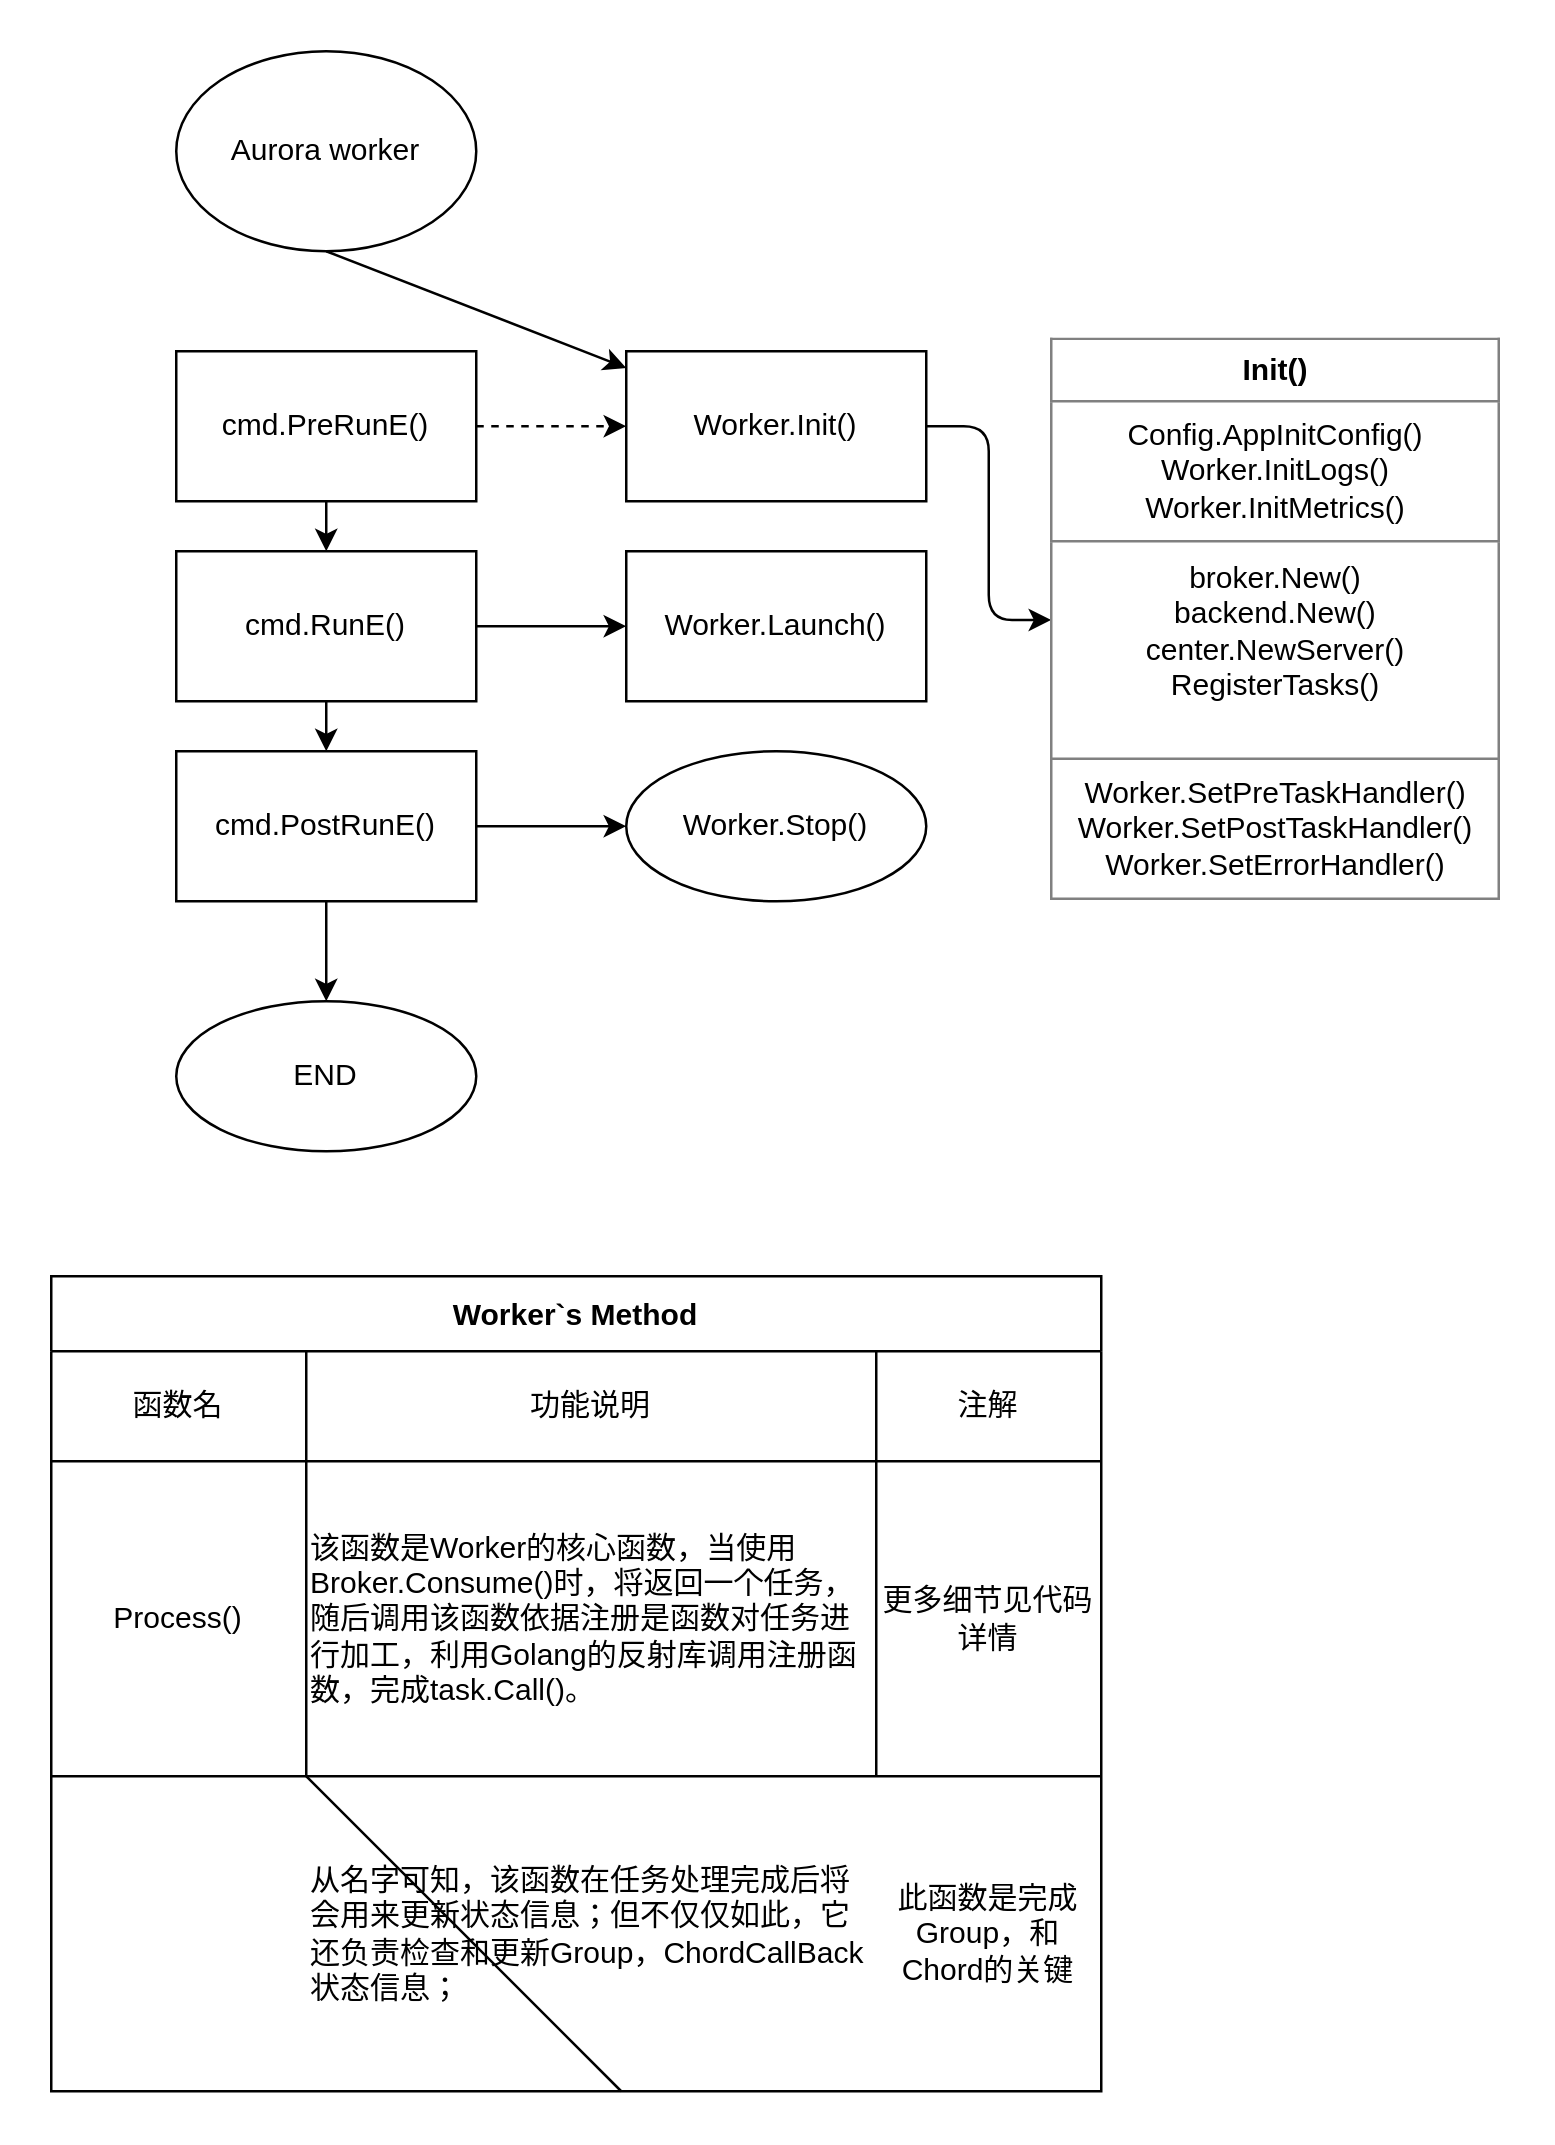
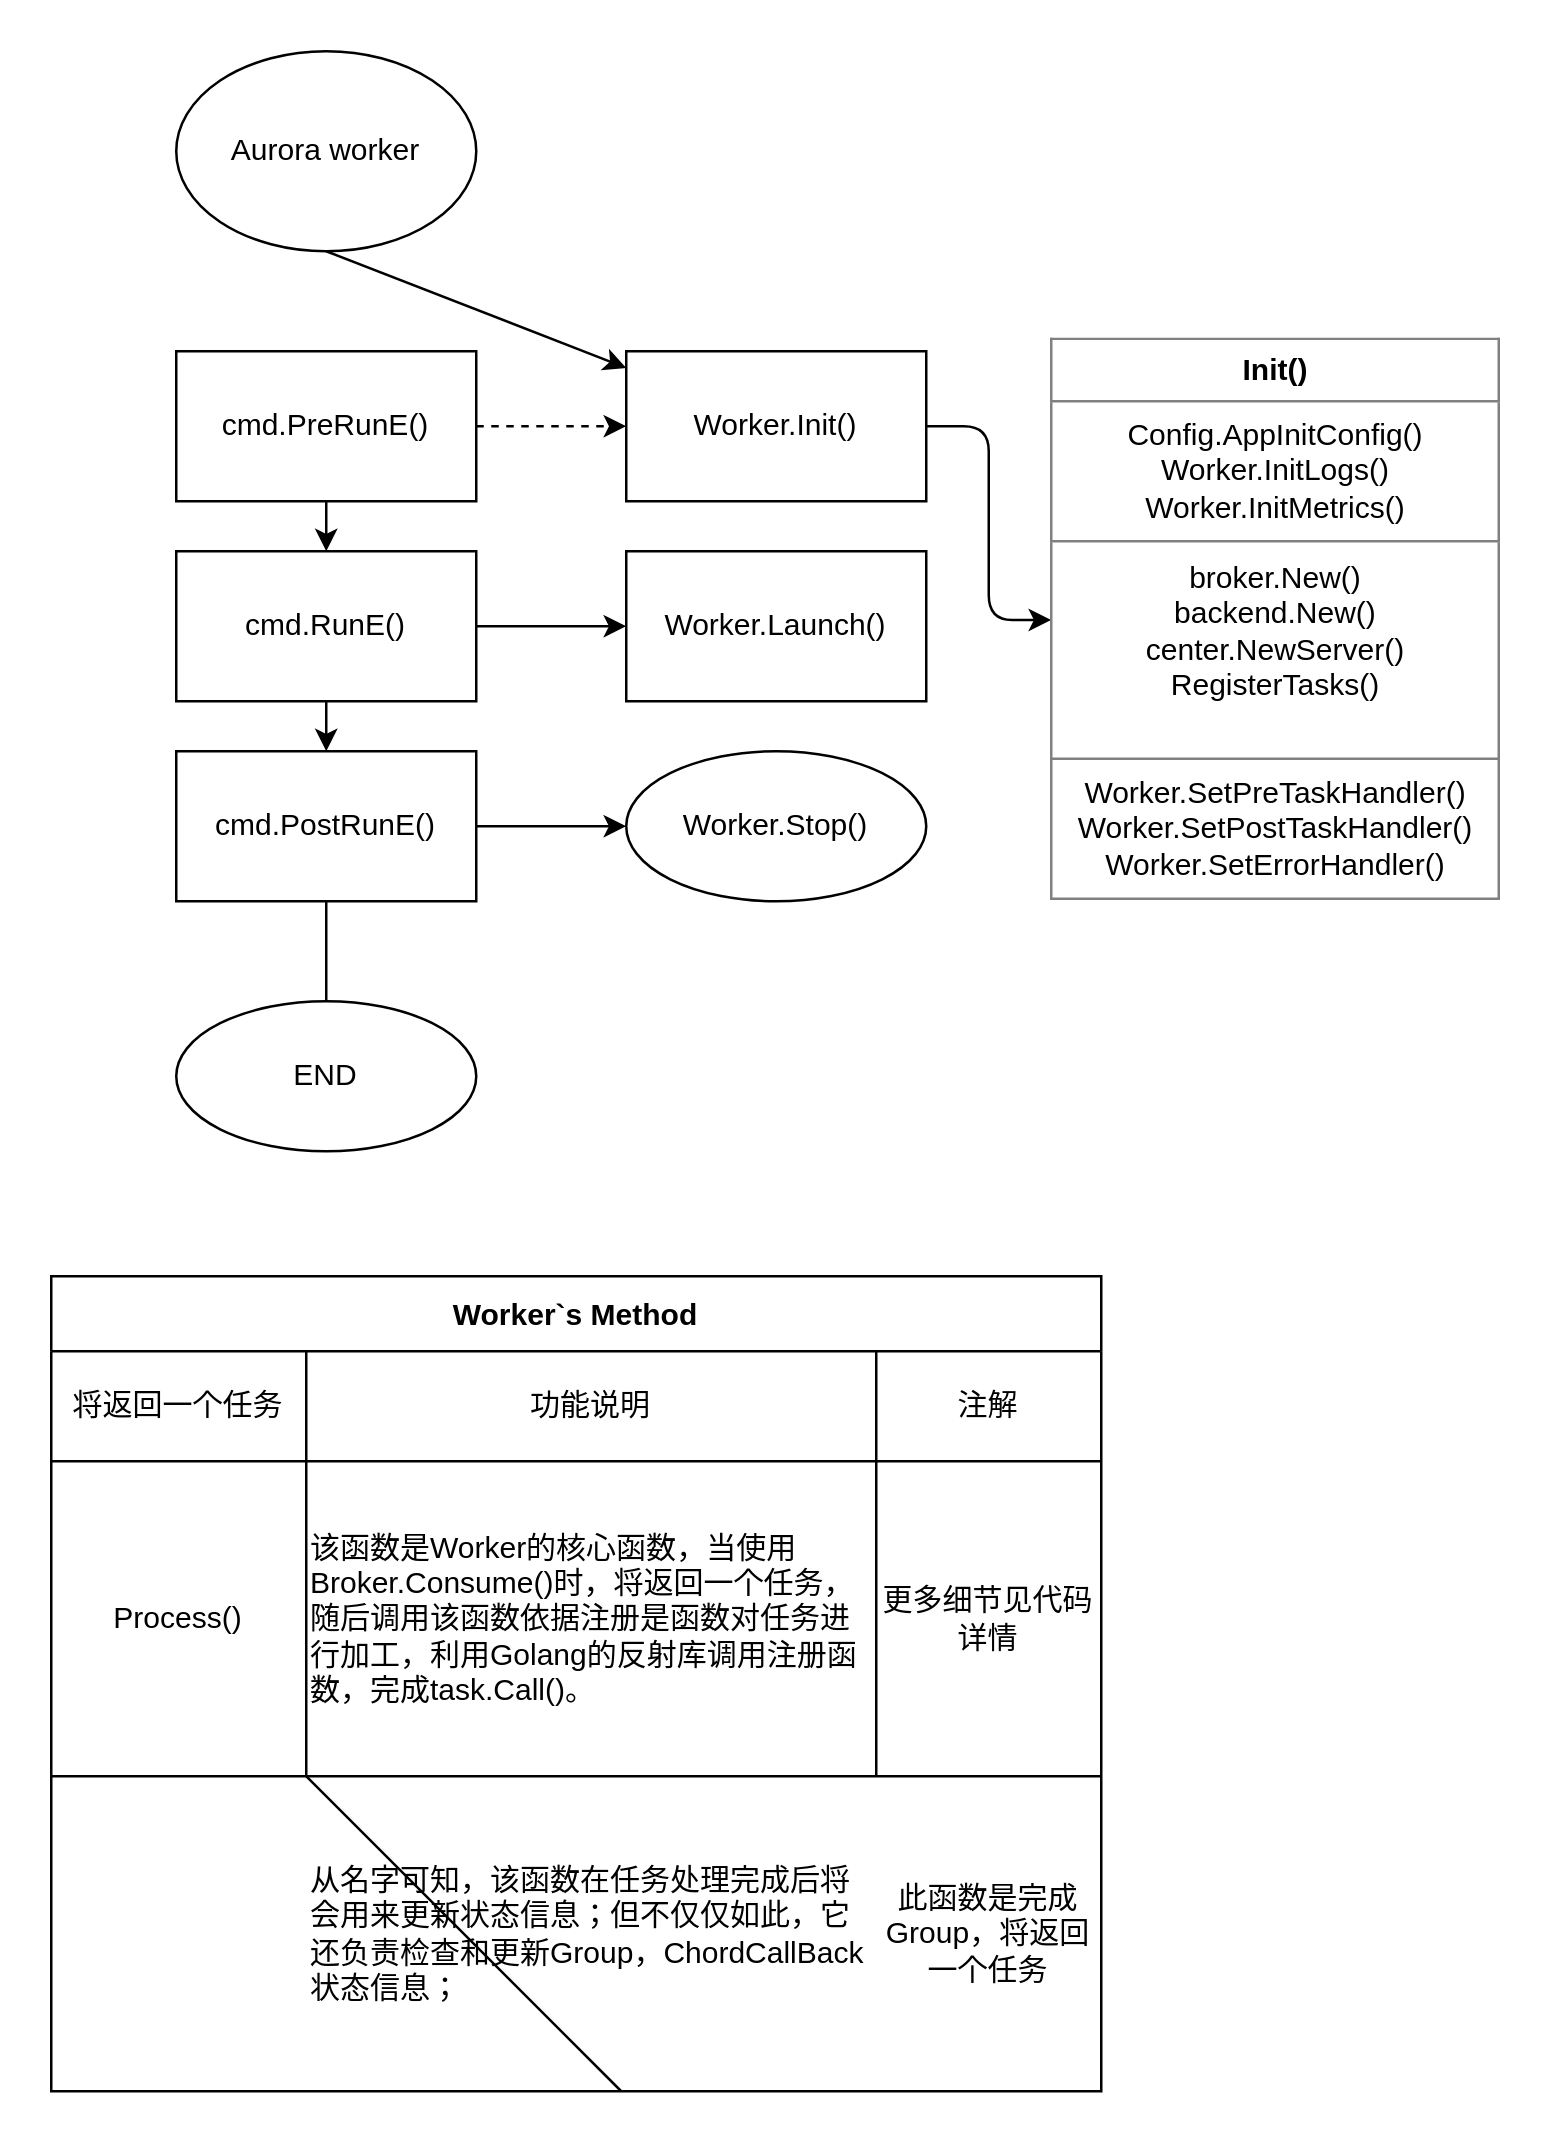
(326, 983) -> (326, 990)
(179, 1406) -> (179, 1406)
(989, 1934) -> (989, 1934)
